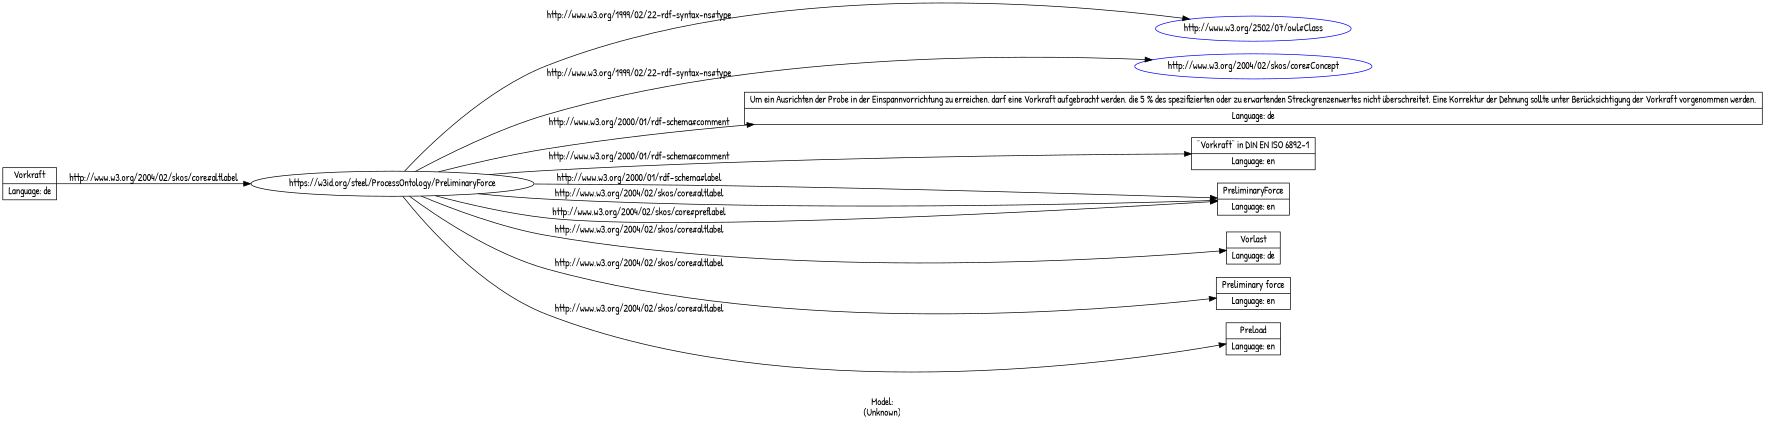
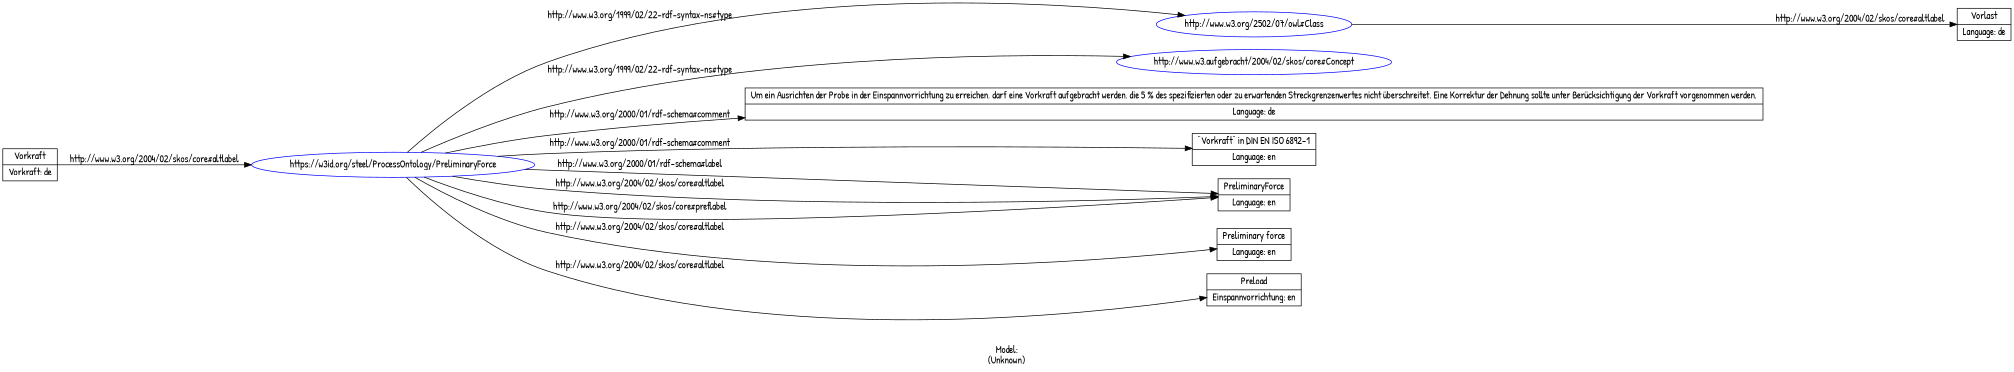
(1253, 66) -> (1254, 62)
(392, 184) -> (393, 165)
(30, 191) -> (30, 172)
(817, 261) -> (1651, 24)
(1253, 347) -> (1254, 298)
